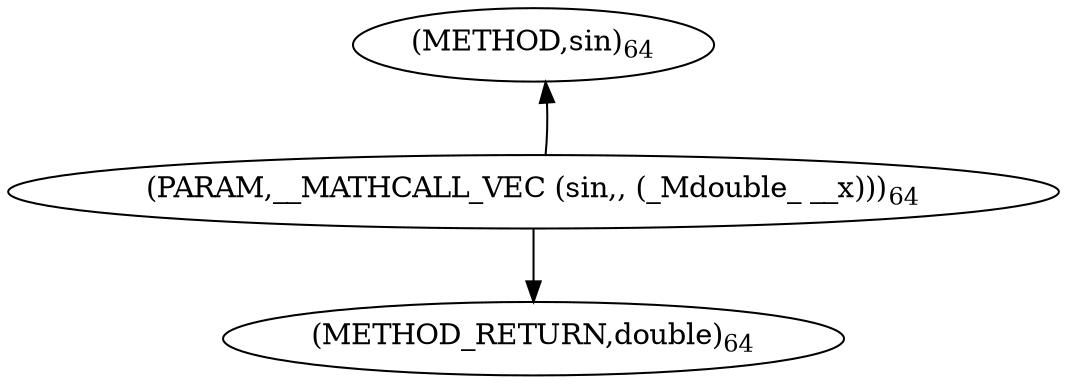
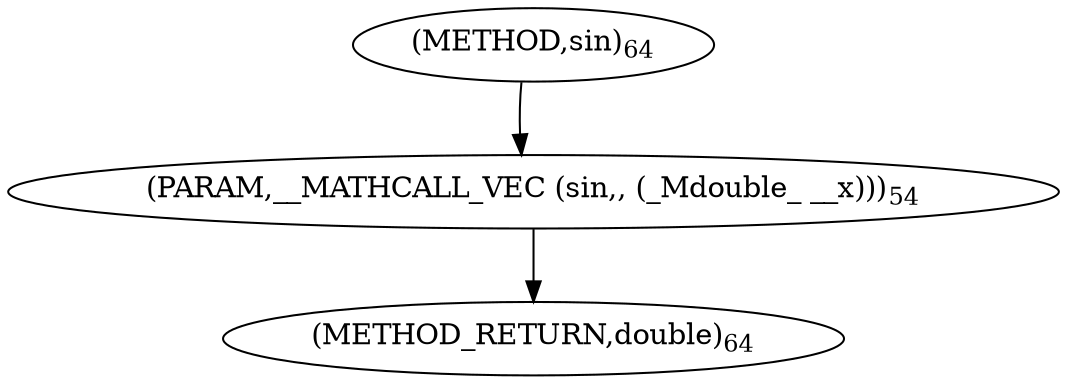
(547, 129) -> (520, 108)
(905, 189) -> (905, 189)
